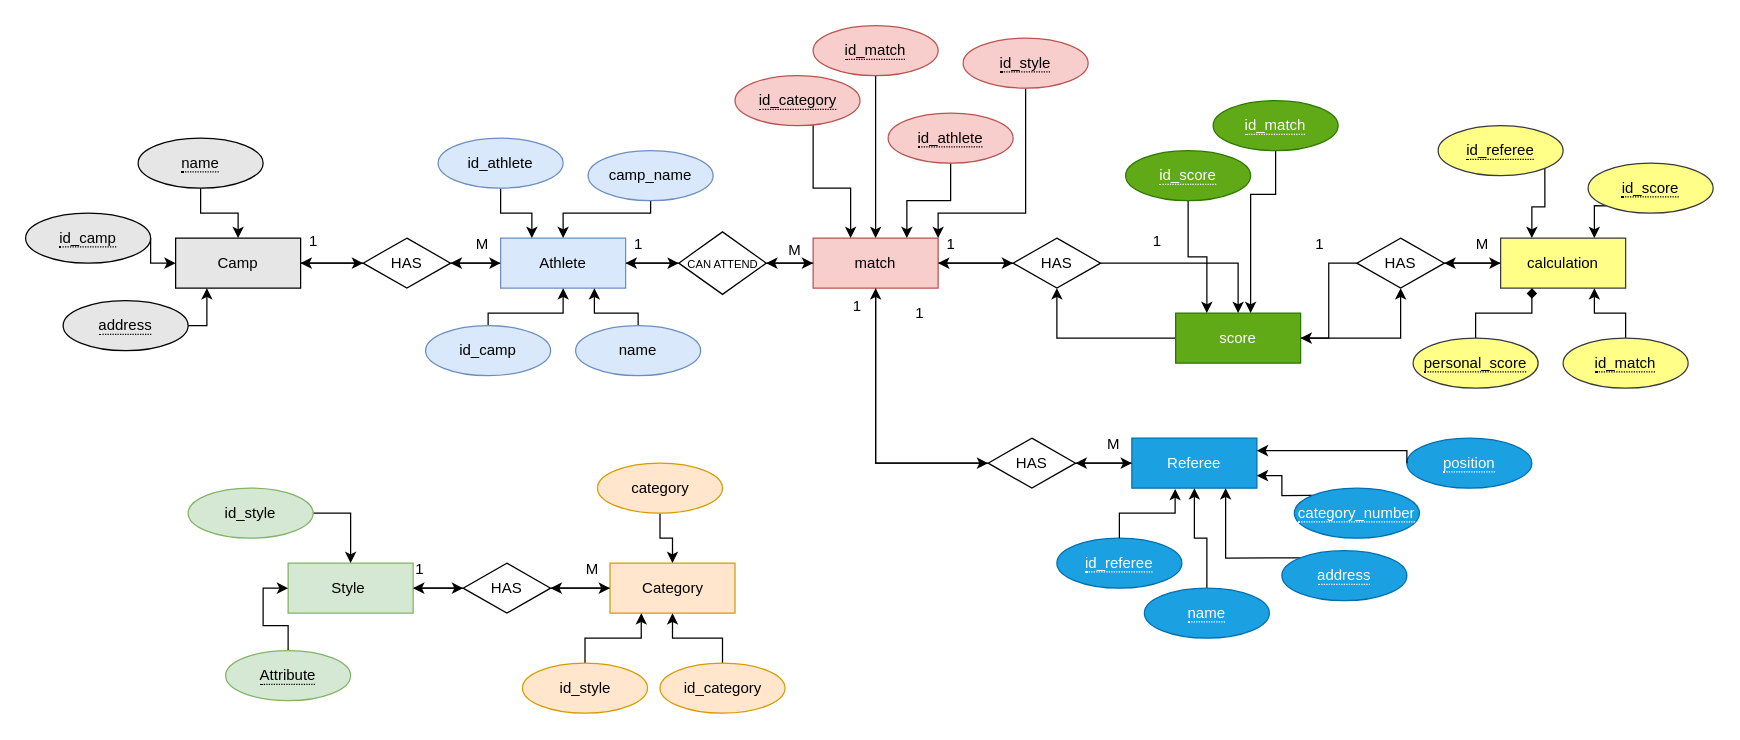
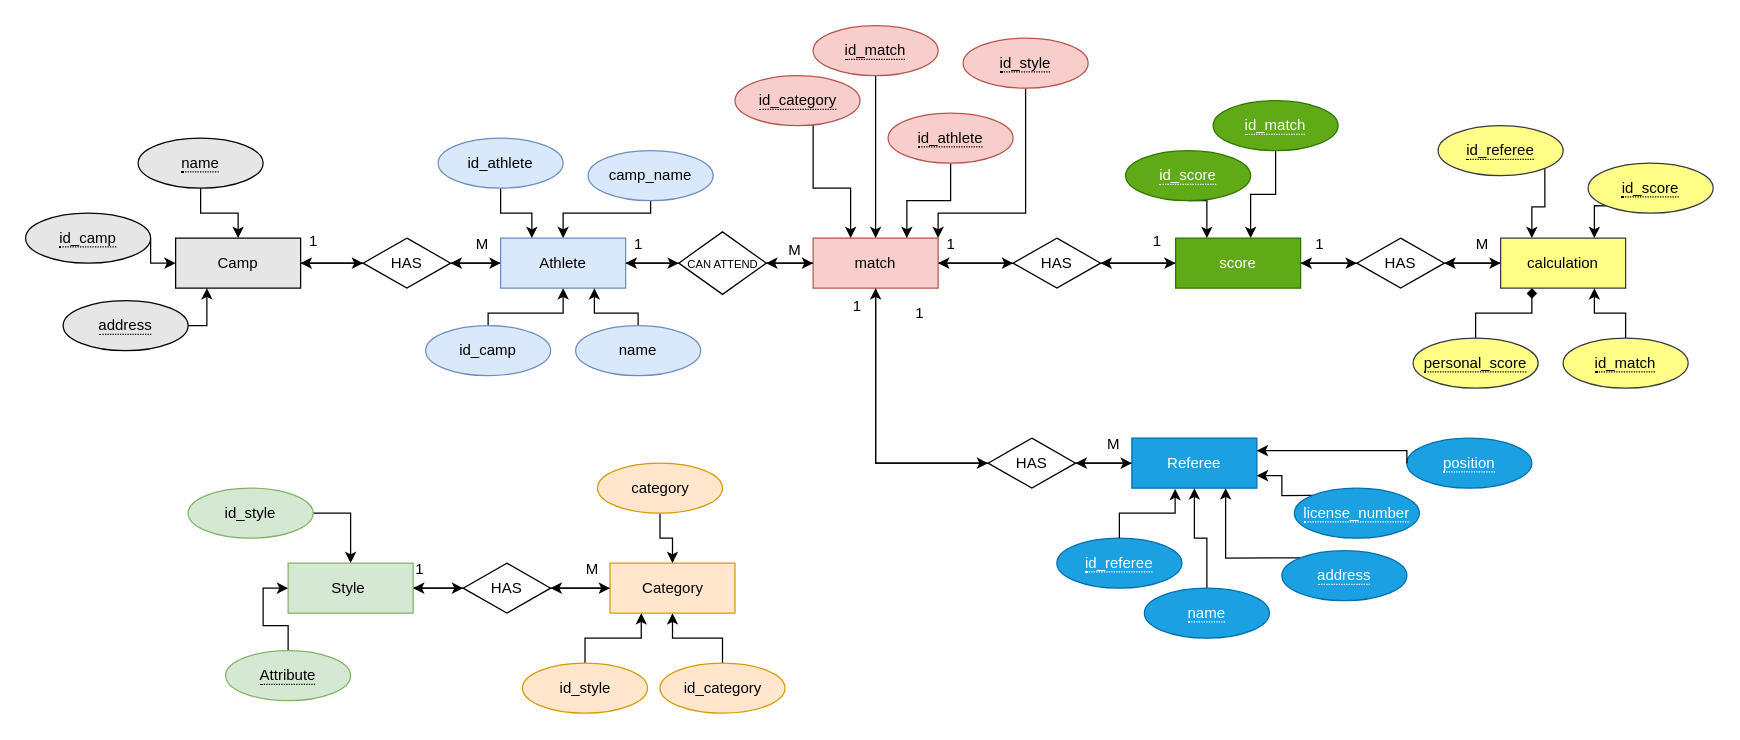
(1238, 338) -> (1238, 263)
(1357, 513) -> (1357, 513)
